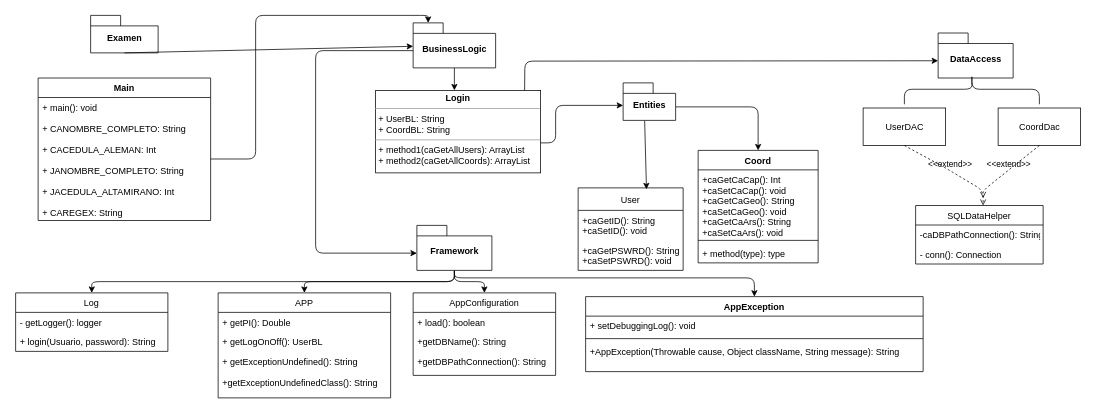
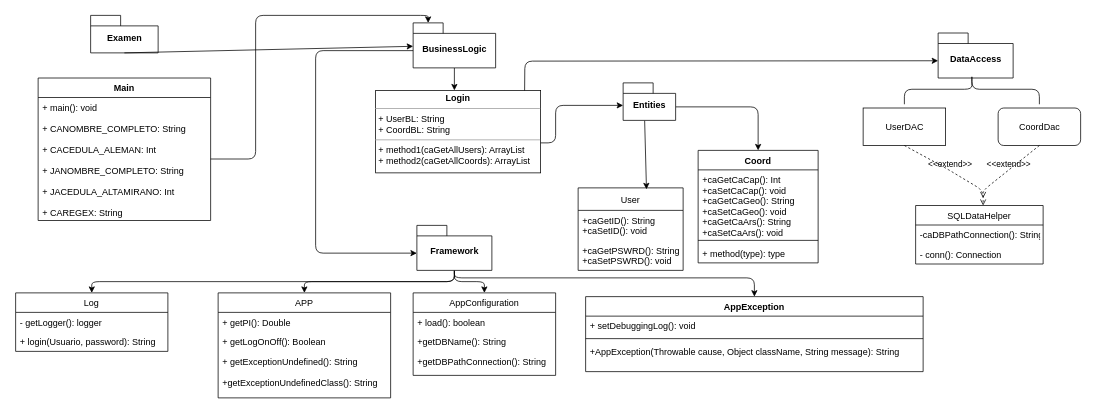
(1039, 127) -> (1039, 127)
(278, 342) -> (279, 342)
